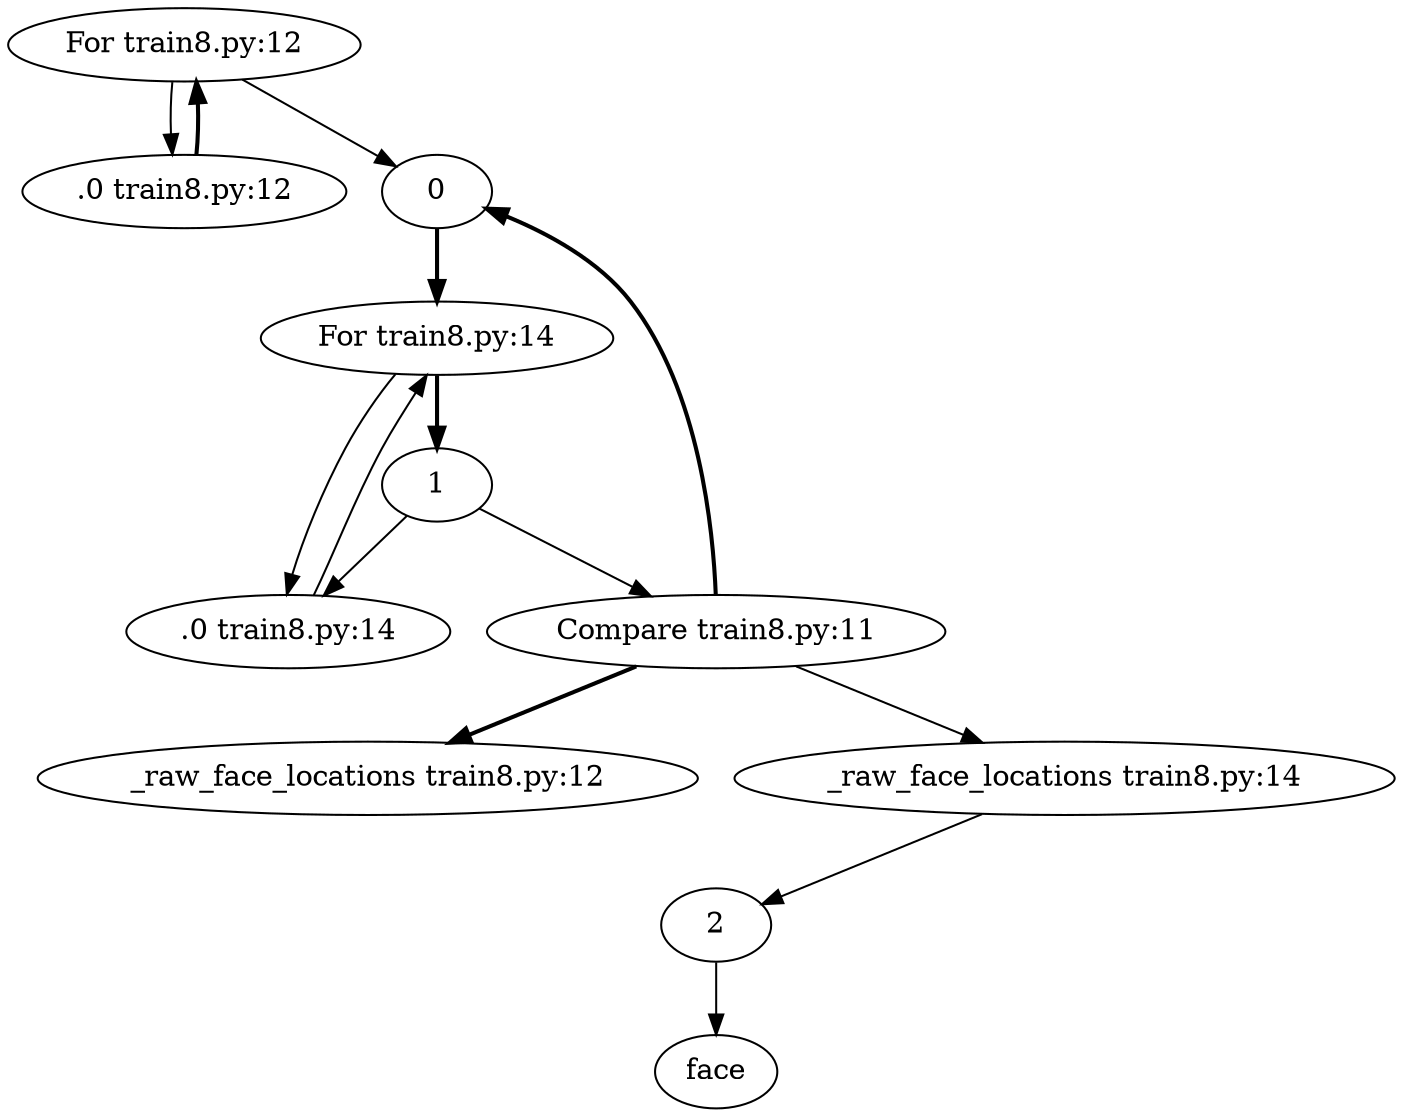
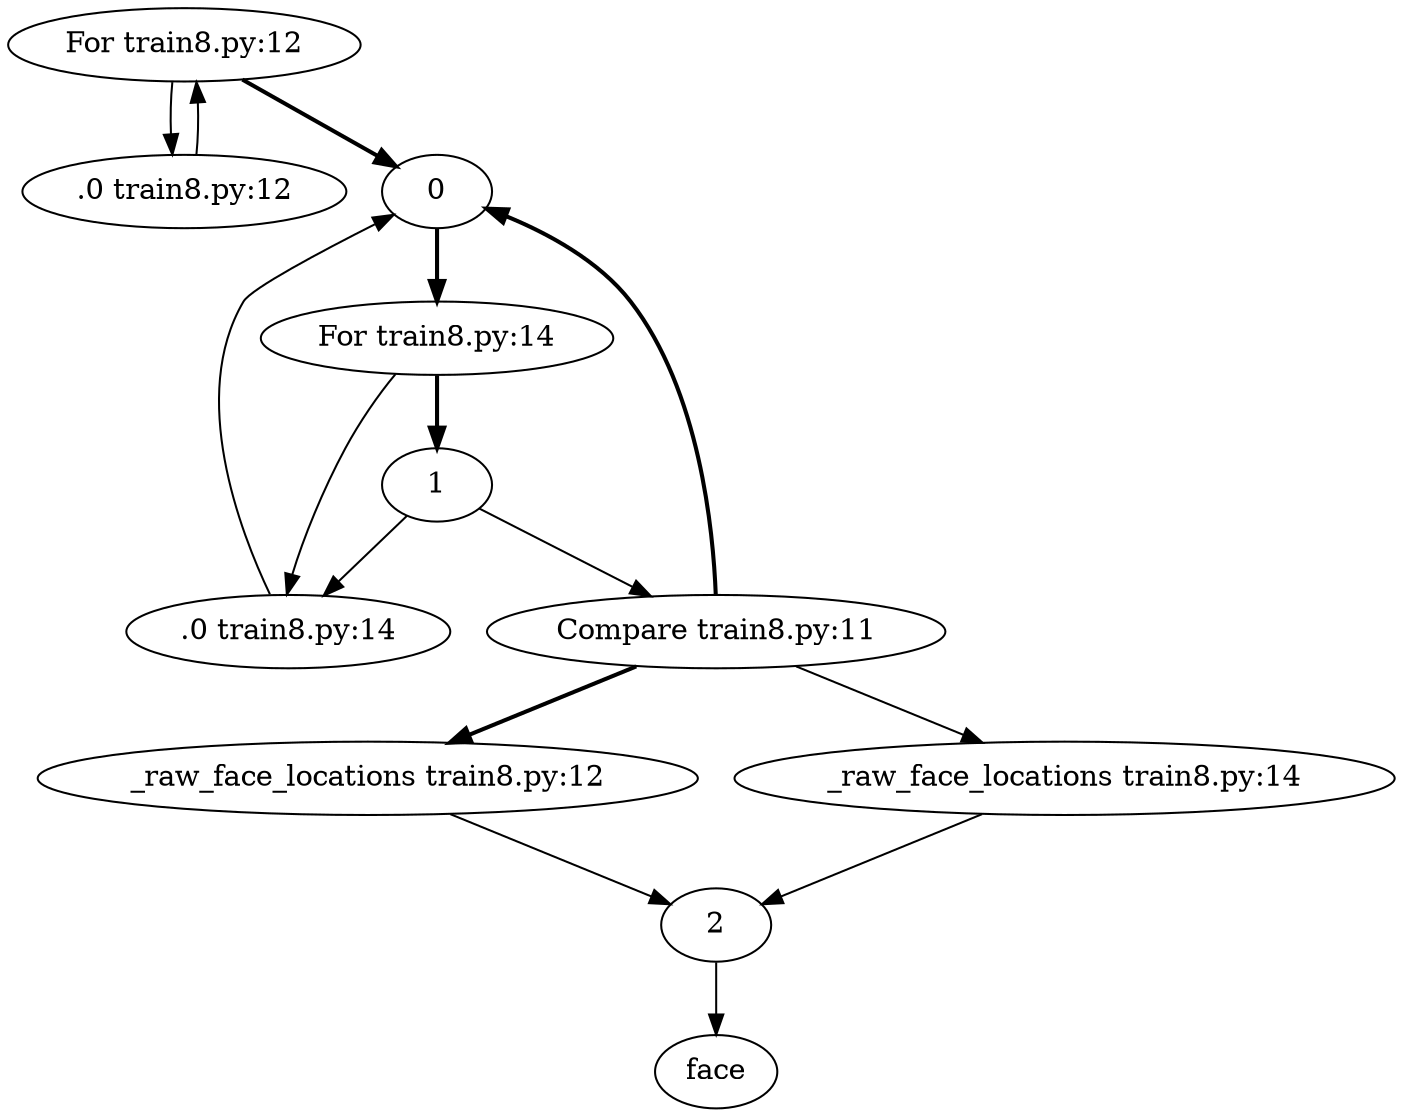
(310, 118) -> (310, 118)
(198, 129) -> (198, 129)
(360, 492) -> (221, 374)
none -> (551, 855)
